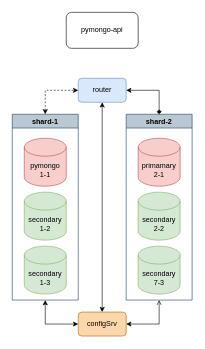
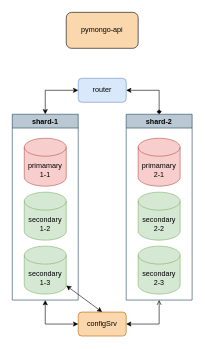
(102, 30) -> (102, 30)
(49, 90) -> (49, 90)
(45, 170) -> (45, 170)
(159, 278) -> (159, 278)
(102, 307) -> (85, 299)
